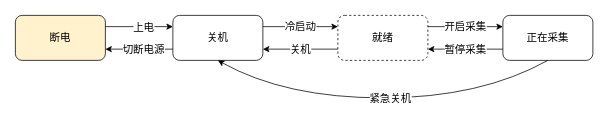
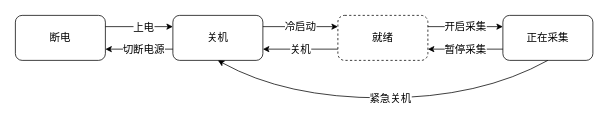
(60, 38) -> (60, 38)
